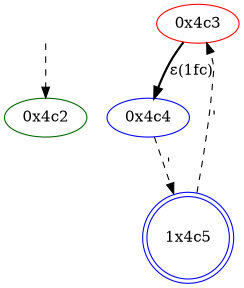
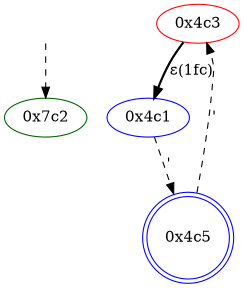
(46, 118) -> (46, 118)
(148, 118) -> (148, 118)
(188, 238) -> (188, 238)
